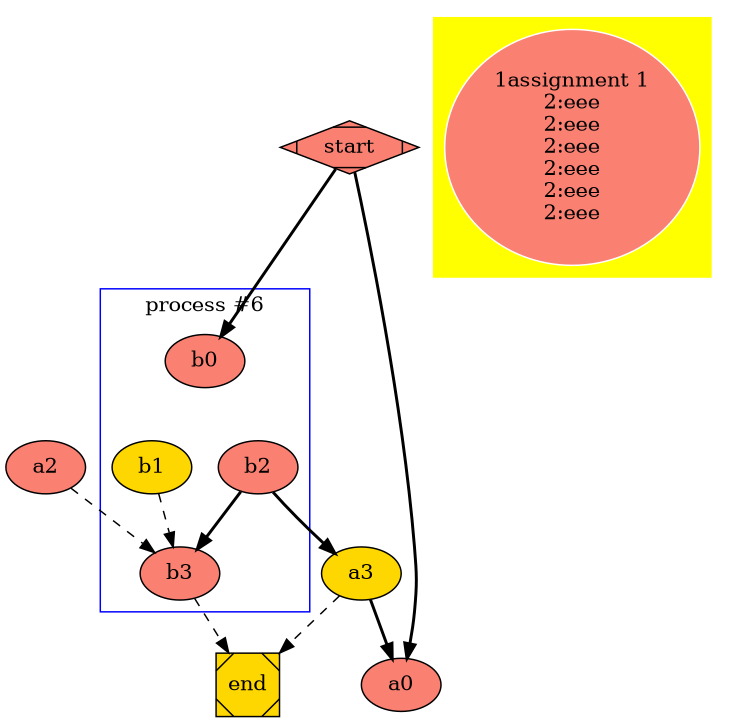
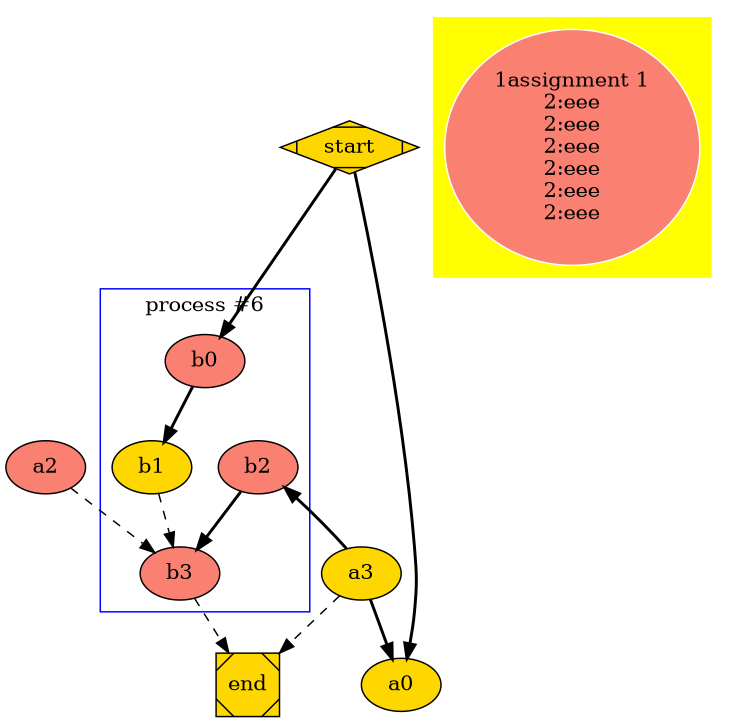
(350, 147) -> (350, 147)
none -> (182, 408)
(298, 518) -> (322, 522)
(401, 685) -> (401, 685)
